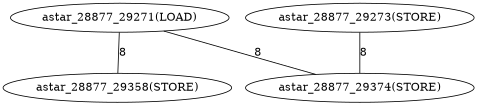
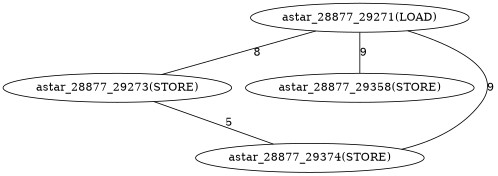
(123, 53) -> (364, 53)
none -> (239, 53)
(258, 53) -> (491, 88)
(364, 53) -> (229, 123)
